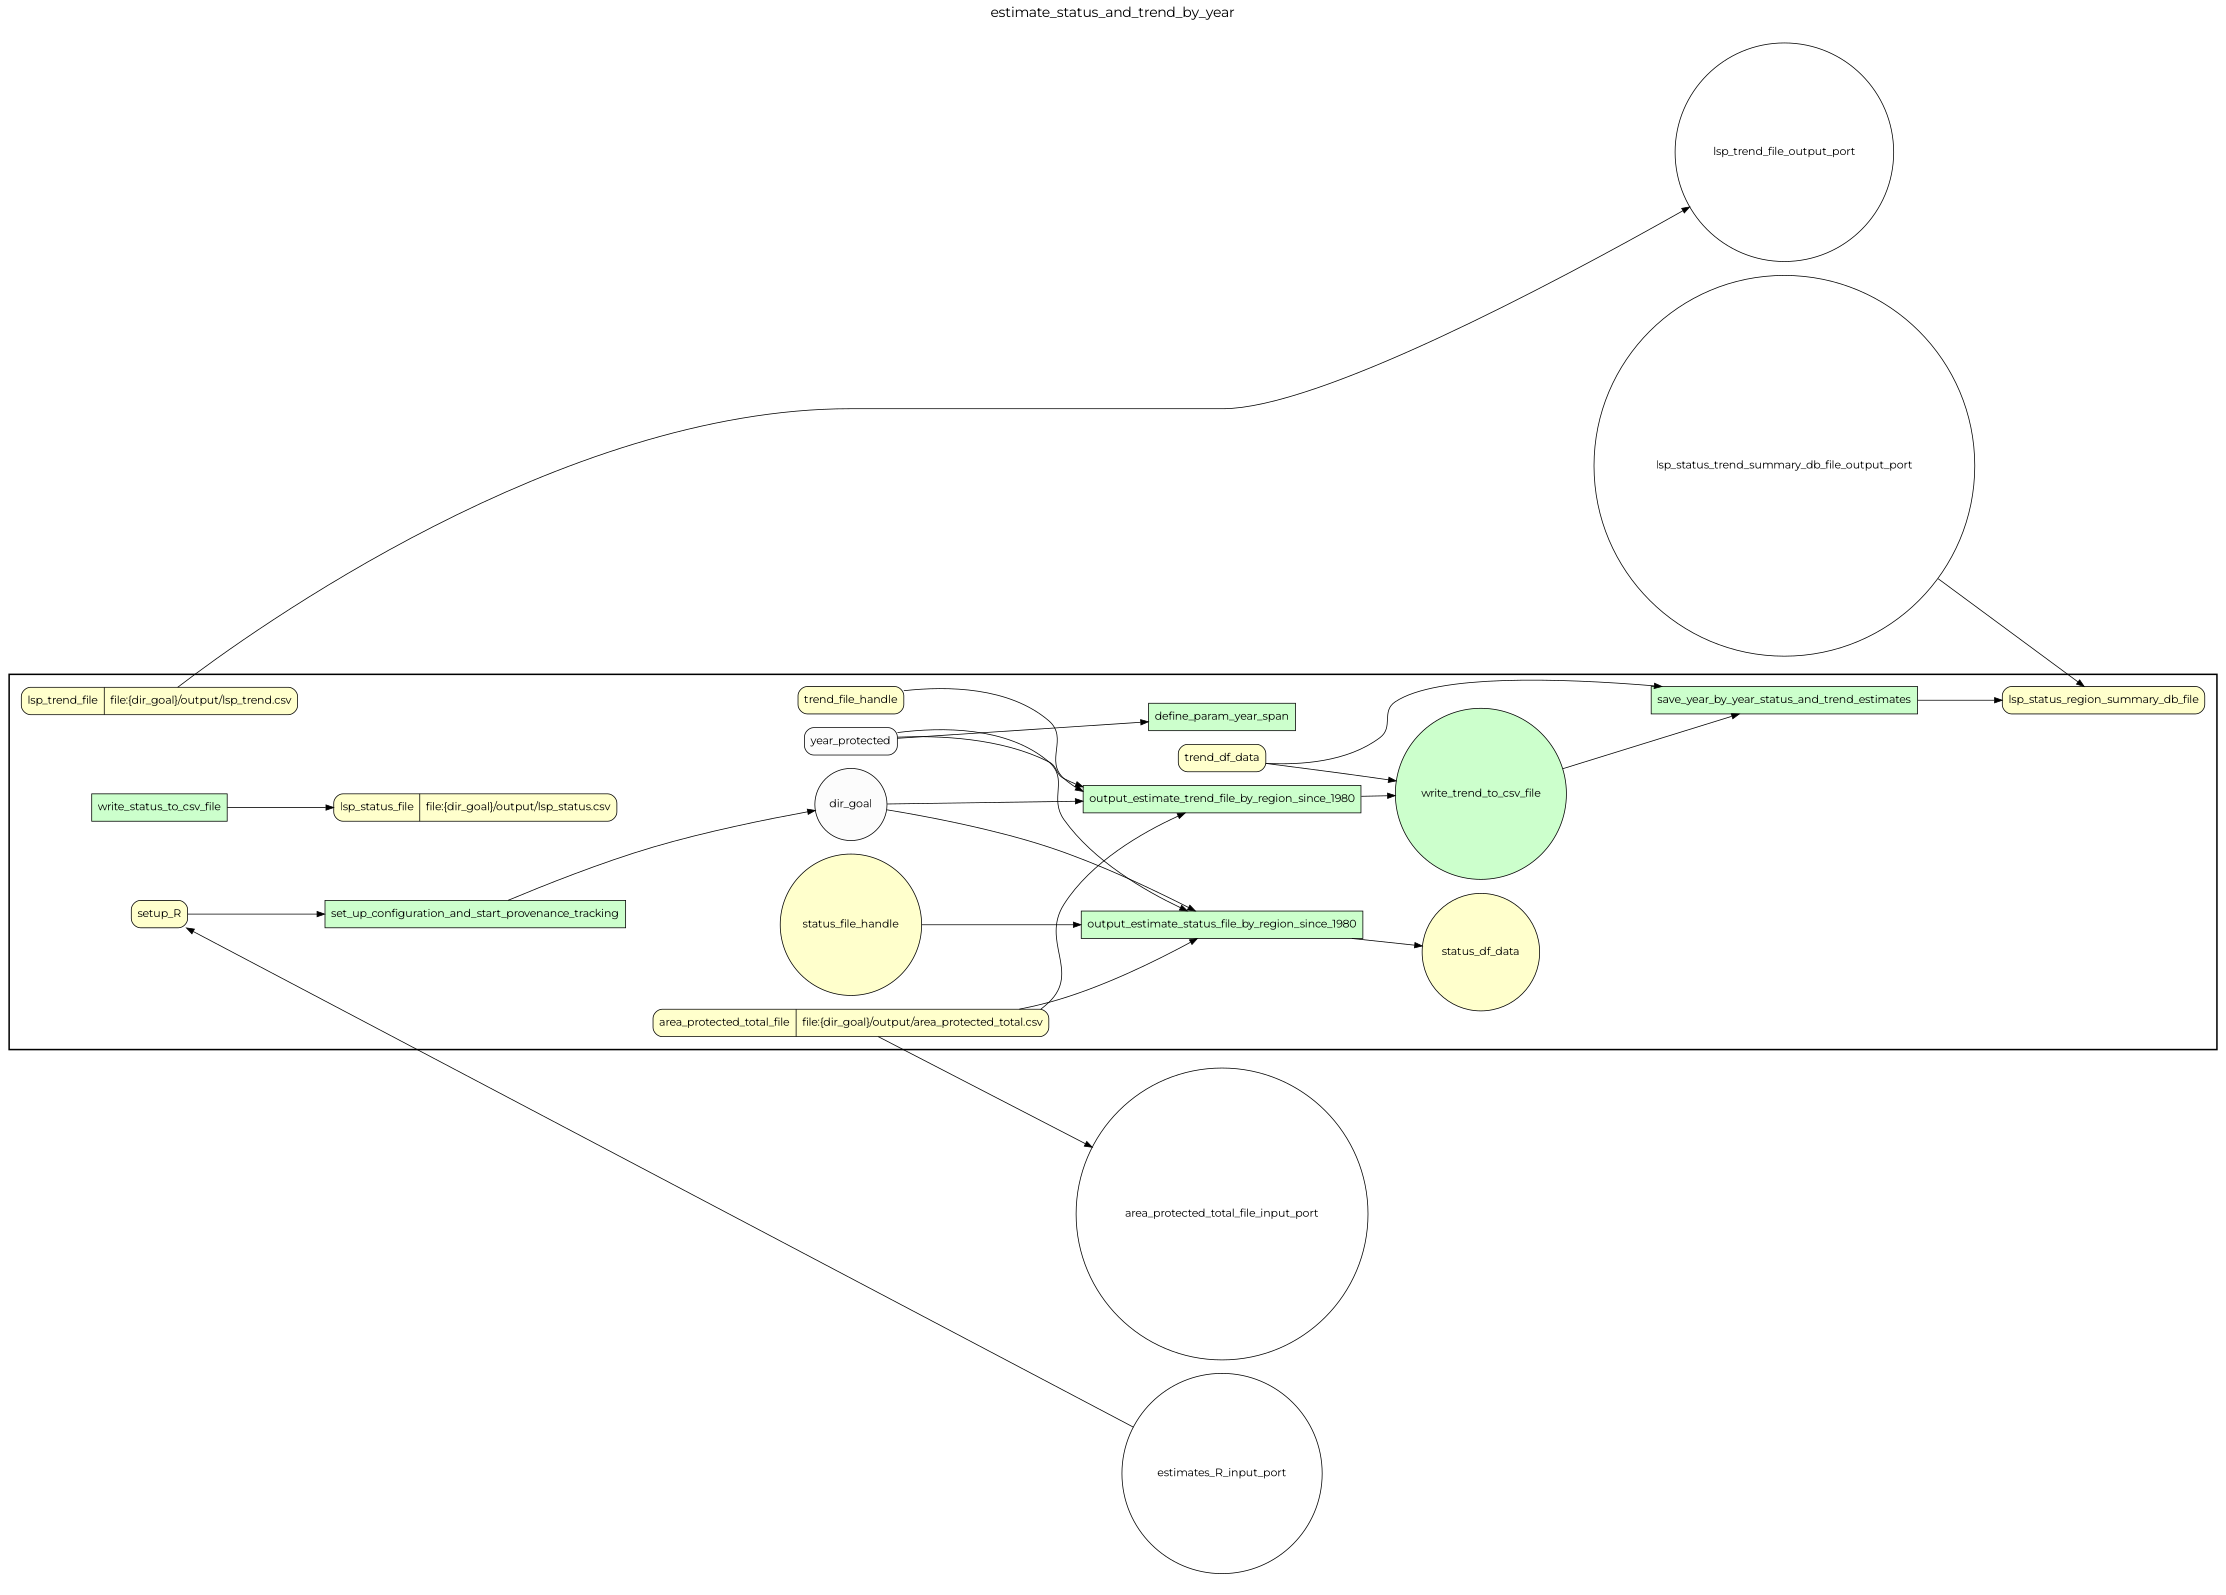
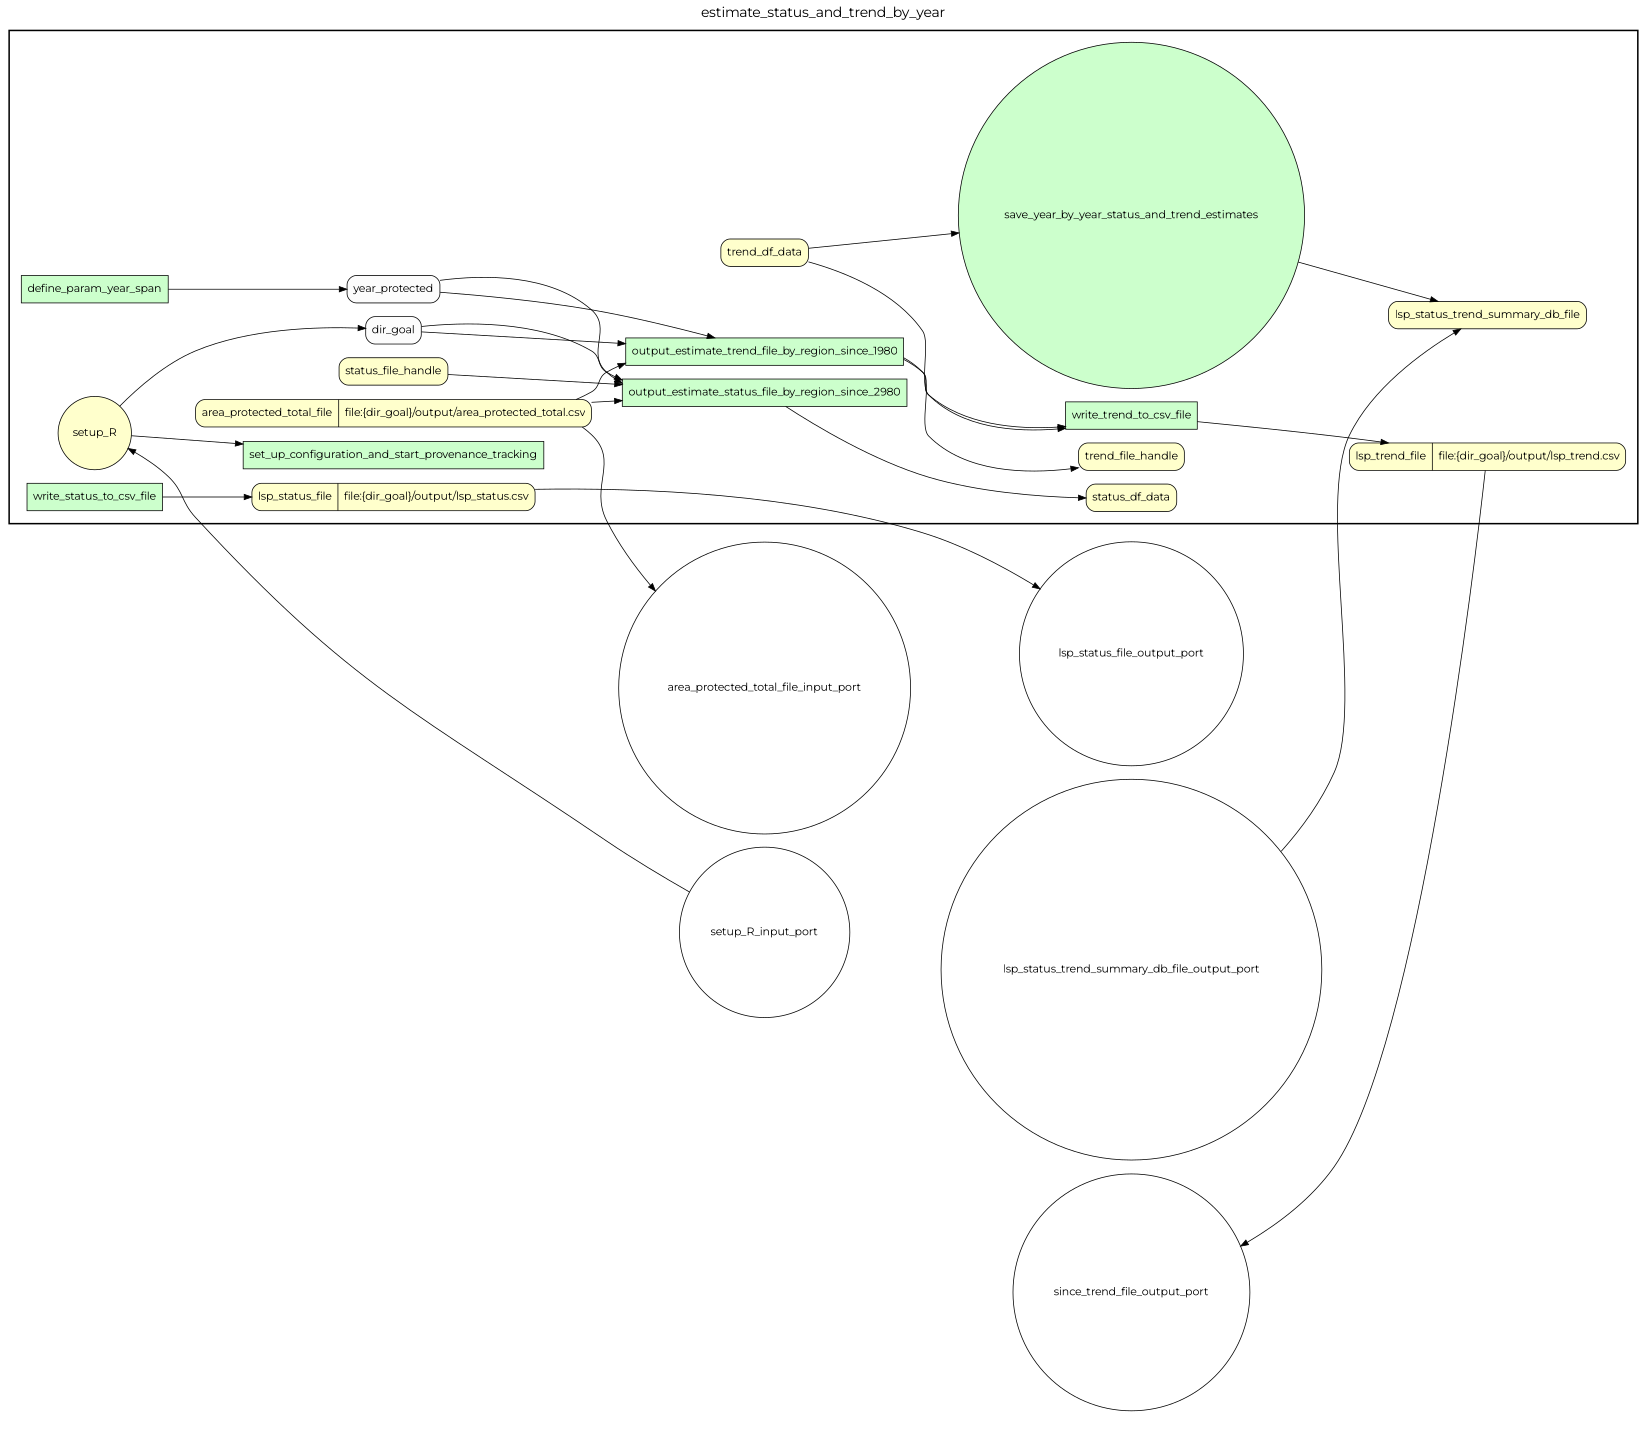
(1784, 152) -> (1131, 1292)
none -> (1131, 654)
(1784, 700) -> (1131, 215)
(2104, 700) -> (1488, 315)
(1017, 702) -> (954, 454)
(1019, 730) -> (254, 289)
(1647, 743) -> (1289, 431)
(1481, 794) -> (1131, 416)
(851, 804) -> (393, 330)
(655, 847) -> (229, 340)
(159, 914) -> (95, 433)
(851, 925) -> (393, 371)
(1222, 925) -> (765, 393)
(1481, 952) -> (1131, 498)
(1222, 1474) -> (765, 932)
